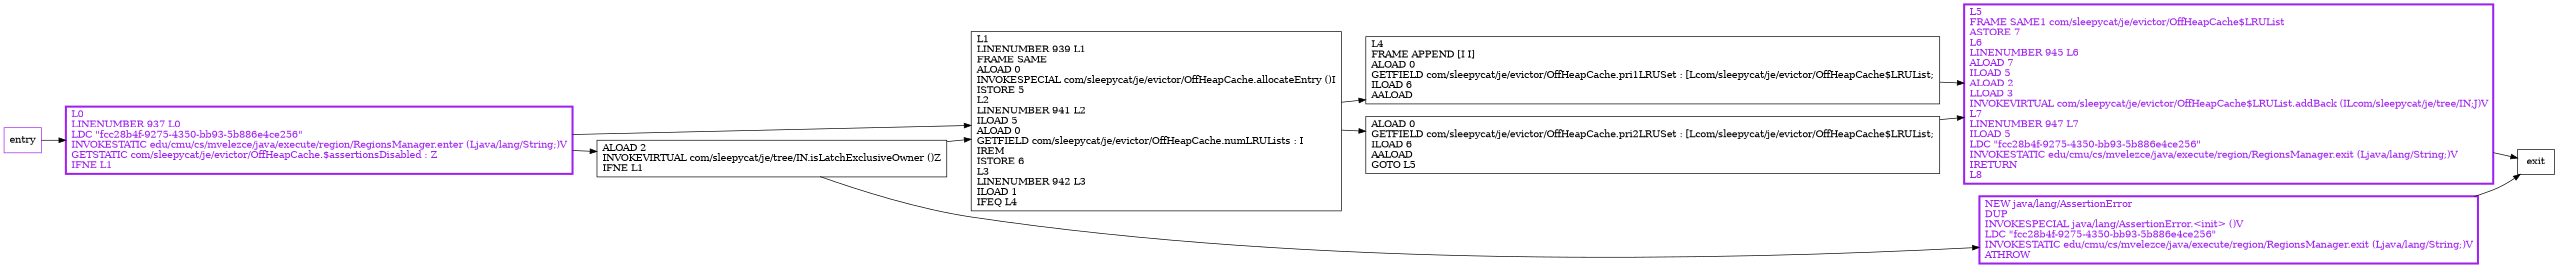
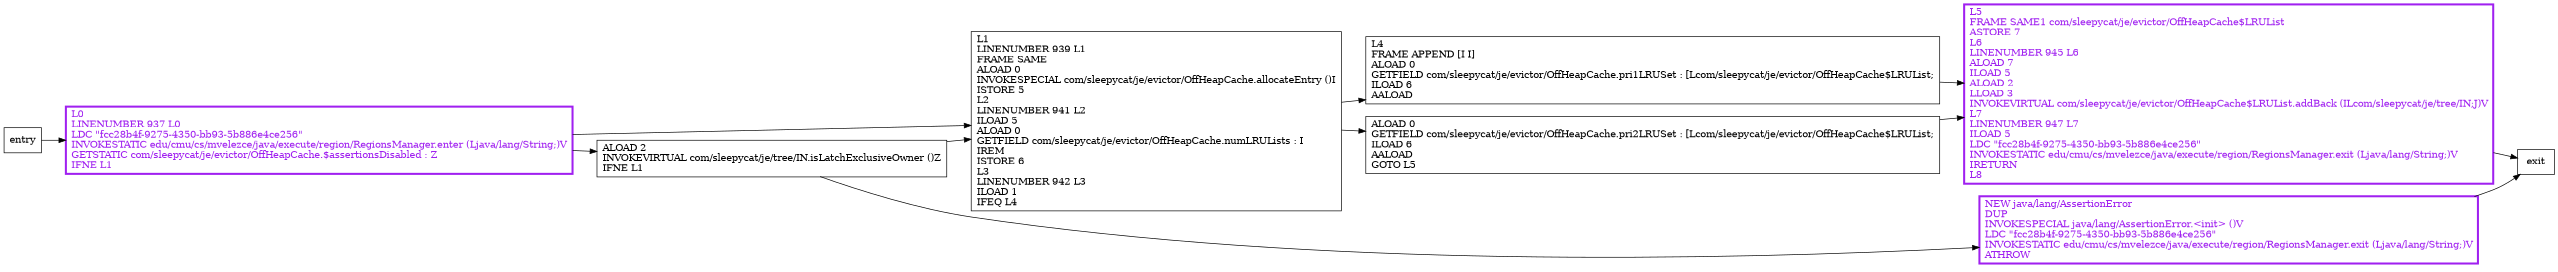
(23, 140) -> (23, 140)
